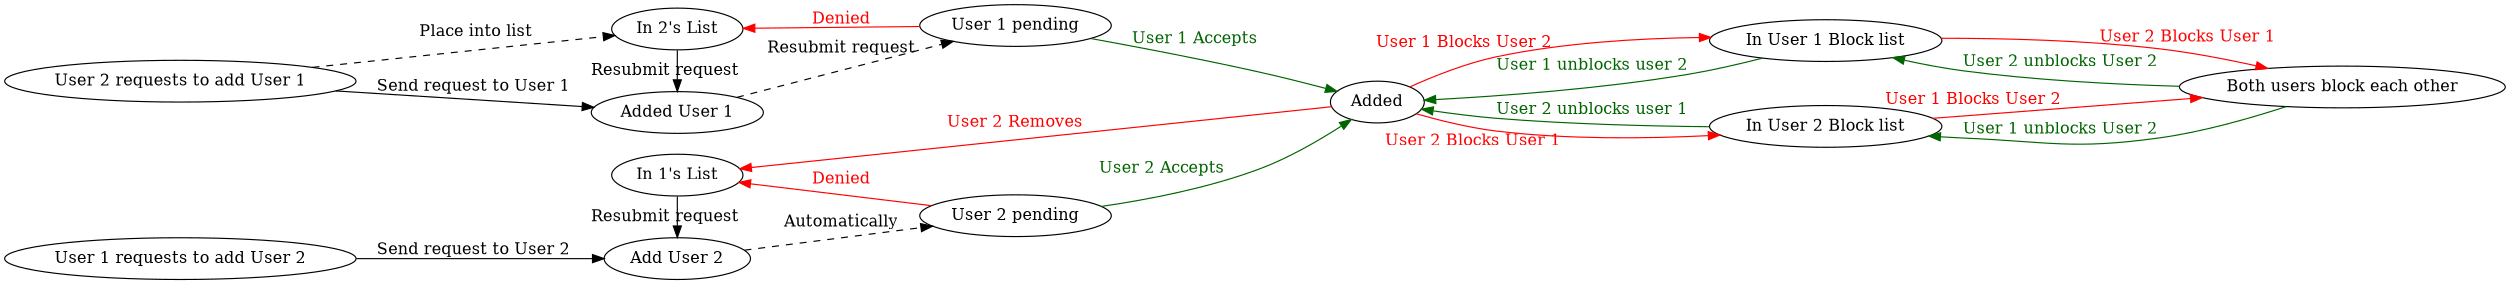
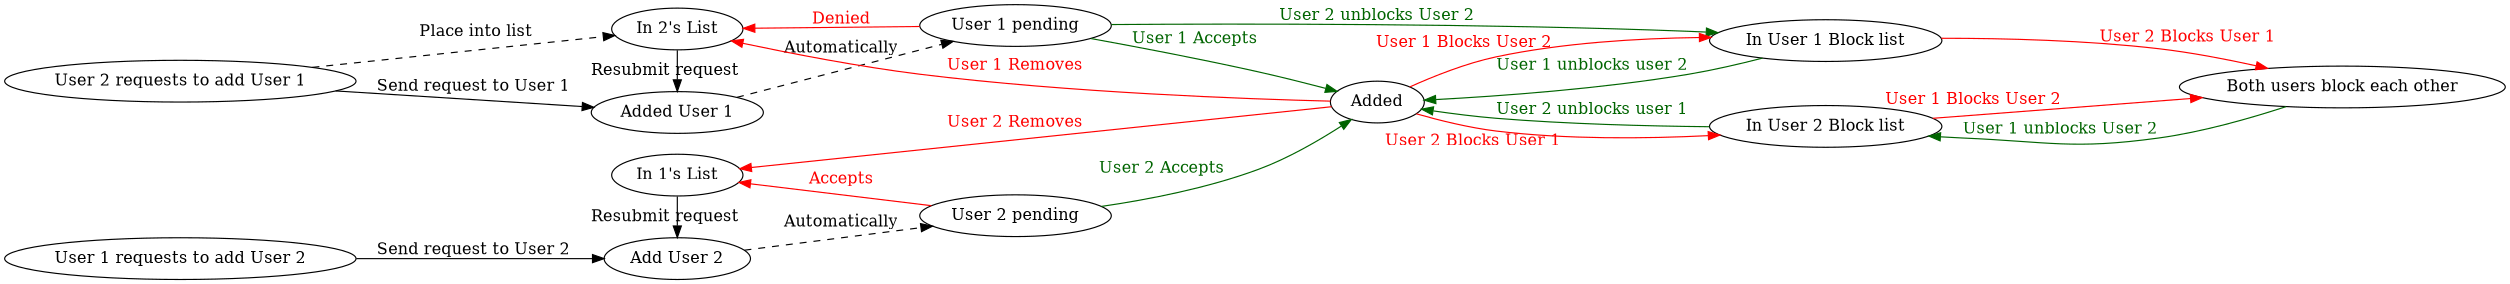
(842, 48) -> (842, 48)
(2041, 79) -> (1409, 25)
none -> (1035, 86)
(842, 179) -> (842, 179)
